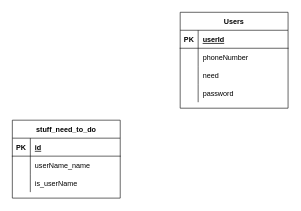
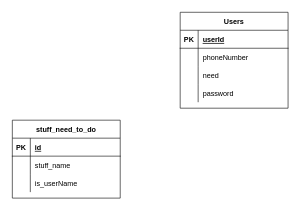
(61, 166) -> (55, 166)
